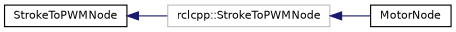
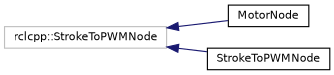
(153, 16) -> (193, 50)
